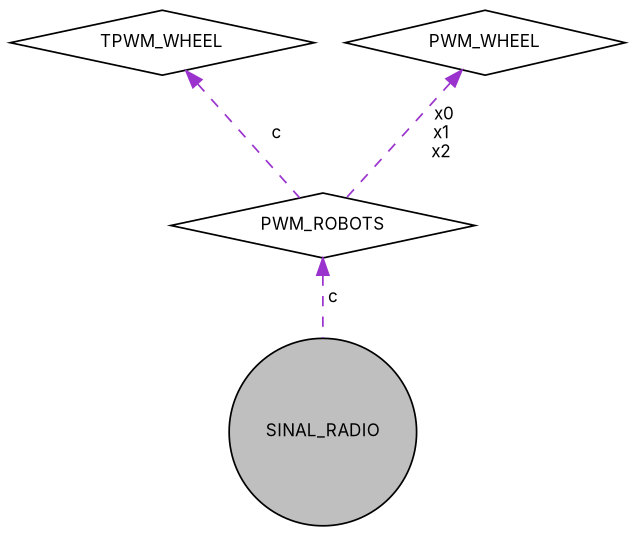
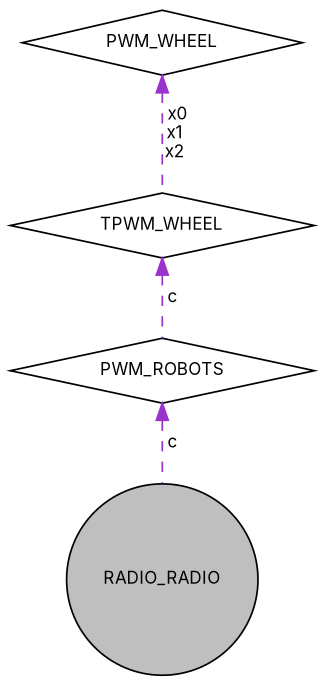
(398, 140) -> (162, 143)
(323, 432) -> (162, 580)
